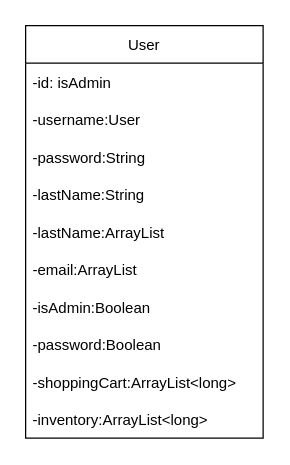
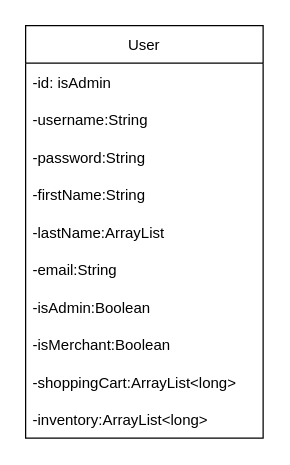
(89, 120) -> (96, 120)
(94, 195) -> (98, 195)
(92, 270) -> (79, 270)
(100, 345) -> (106, 345)
